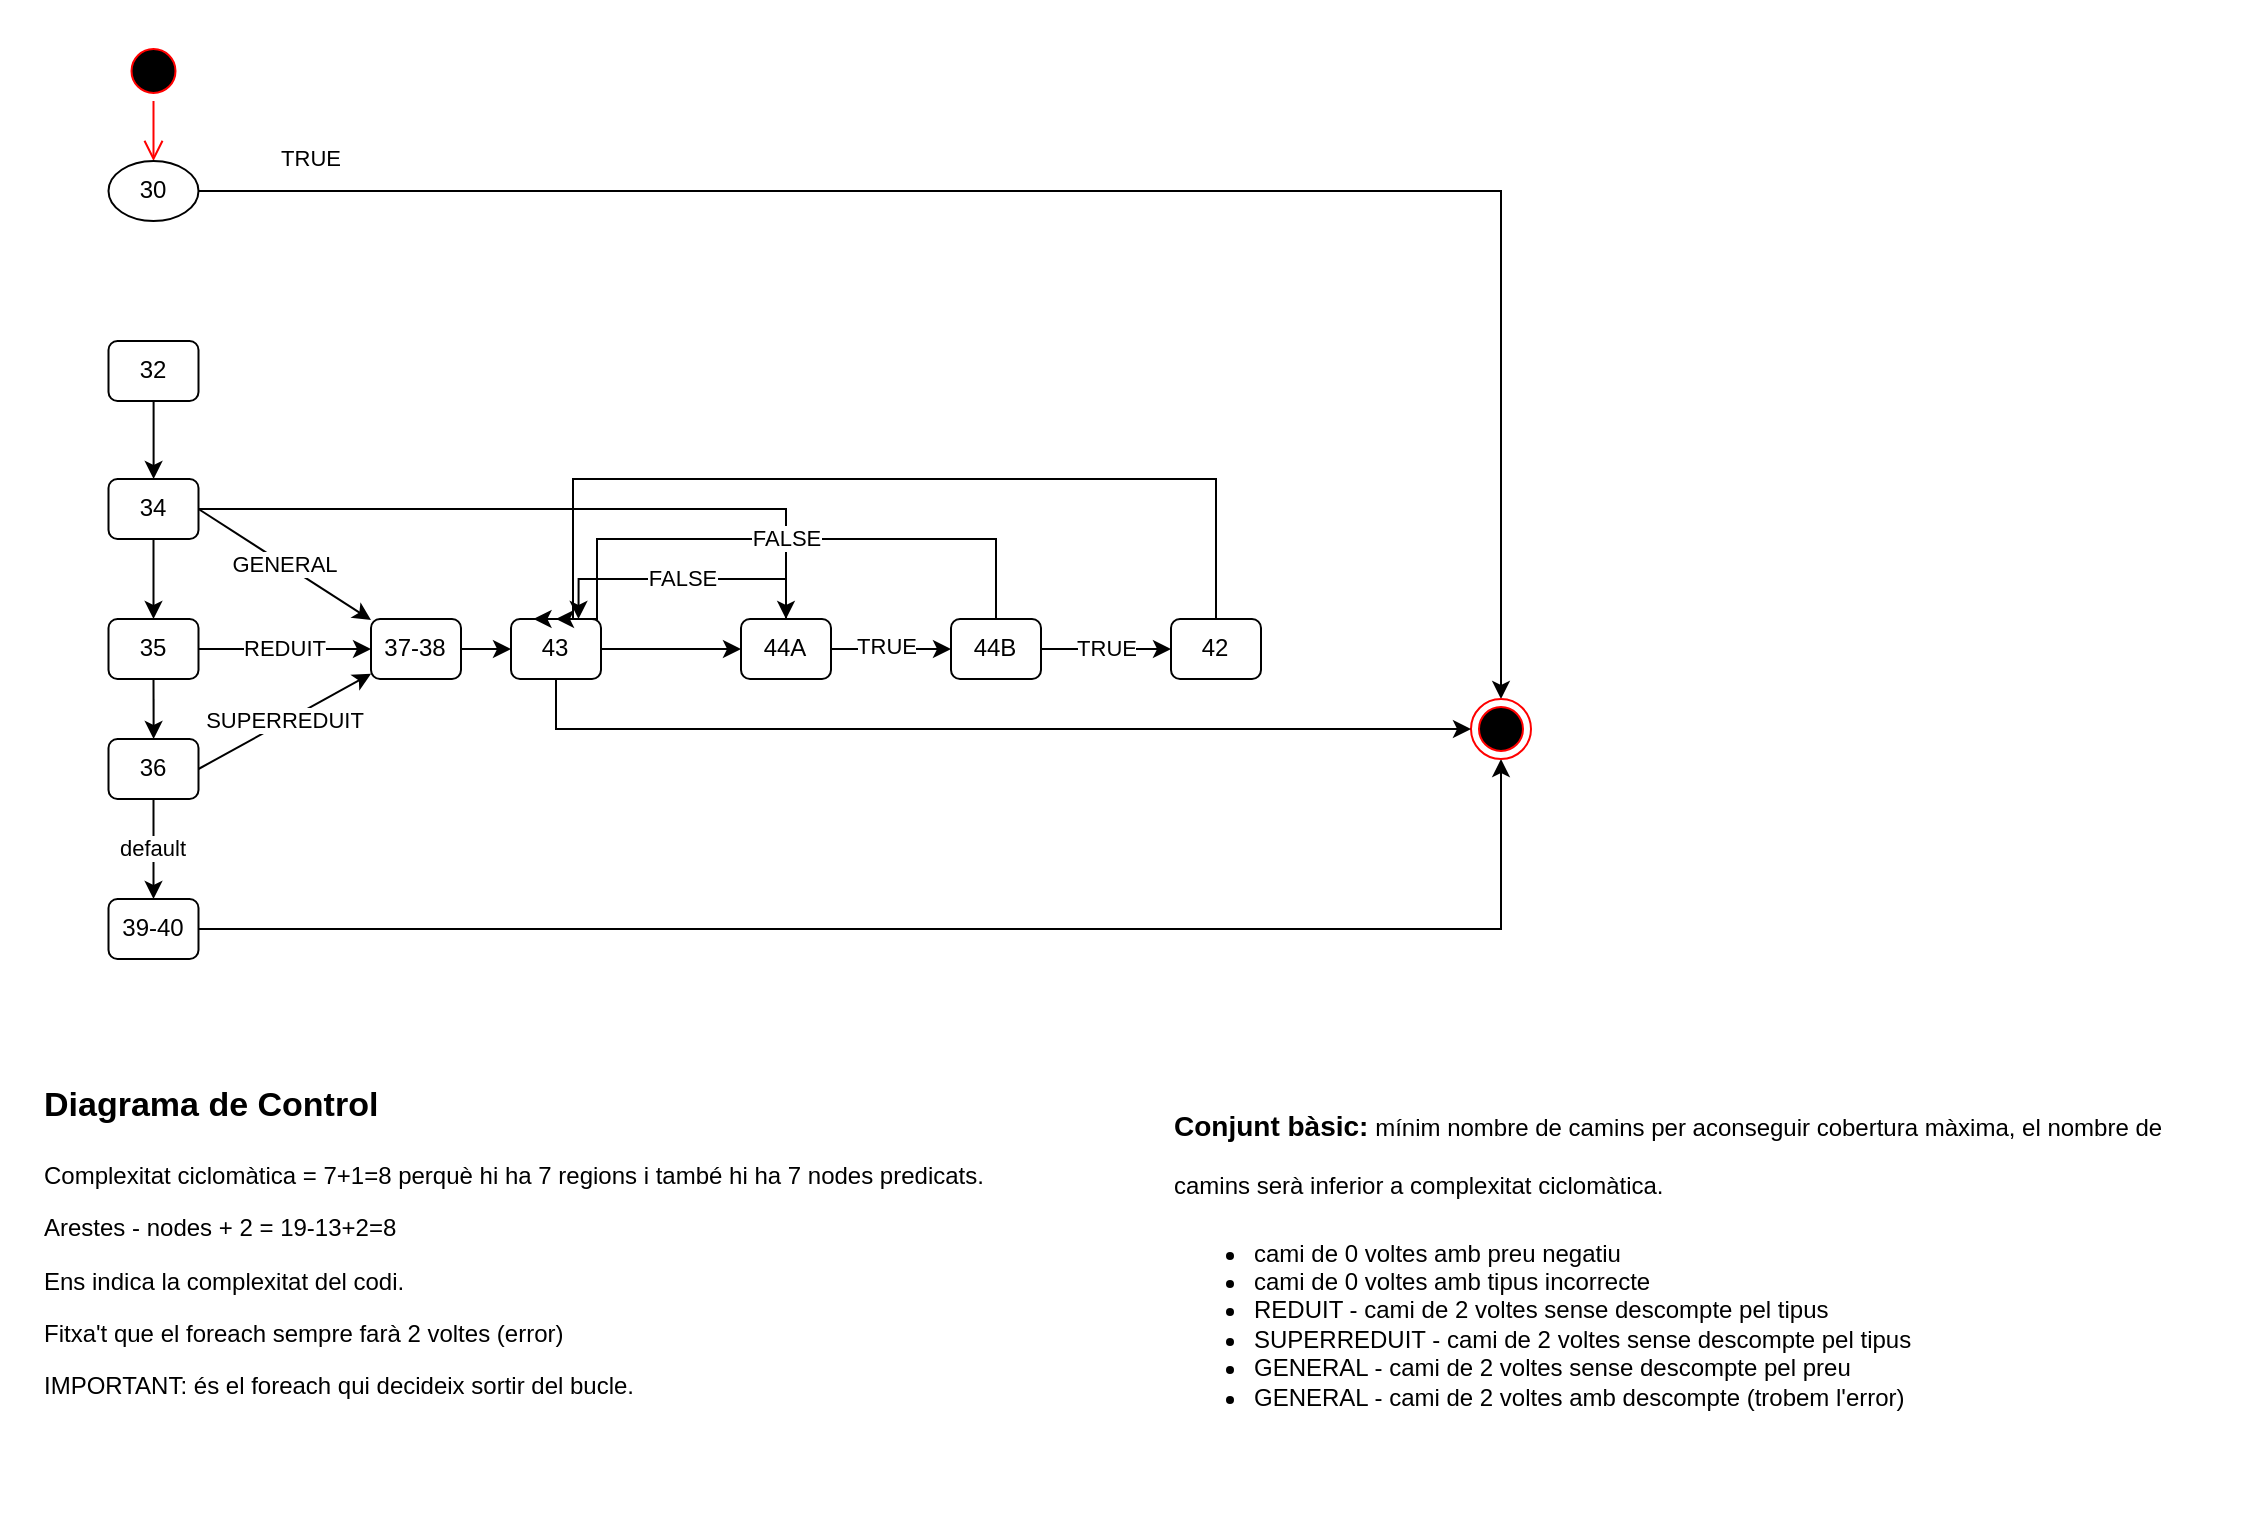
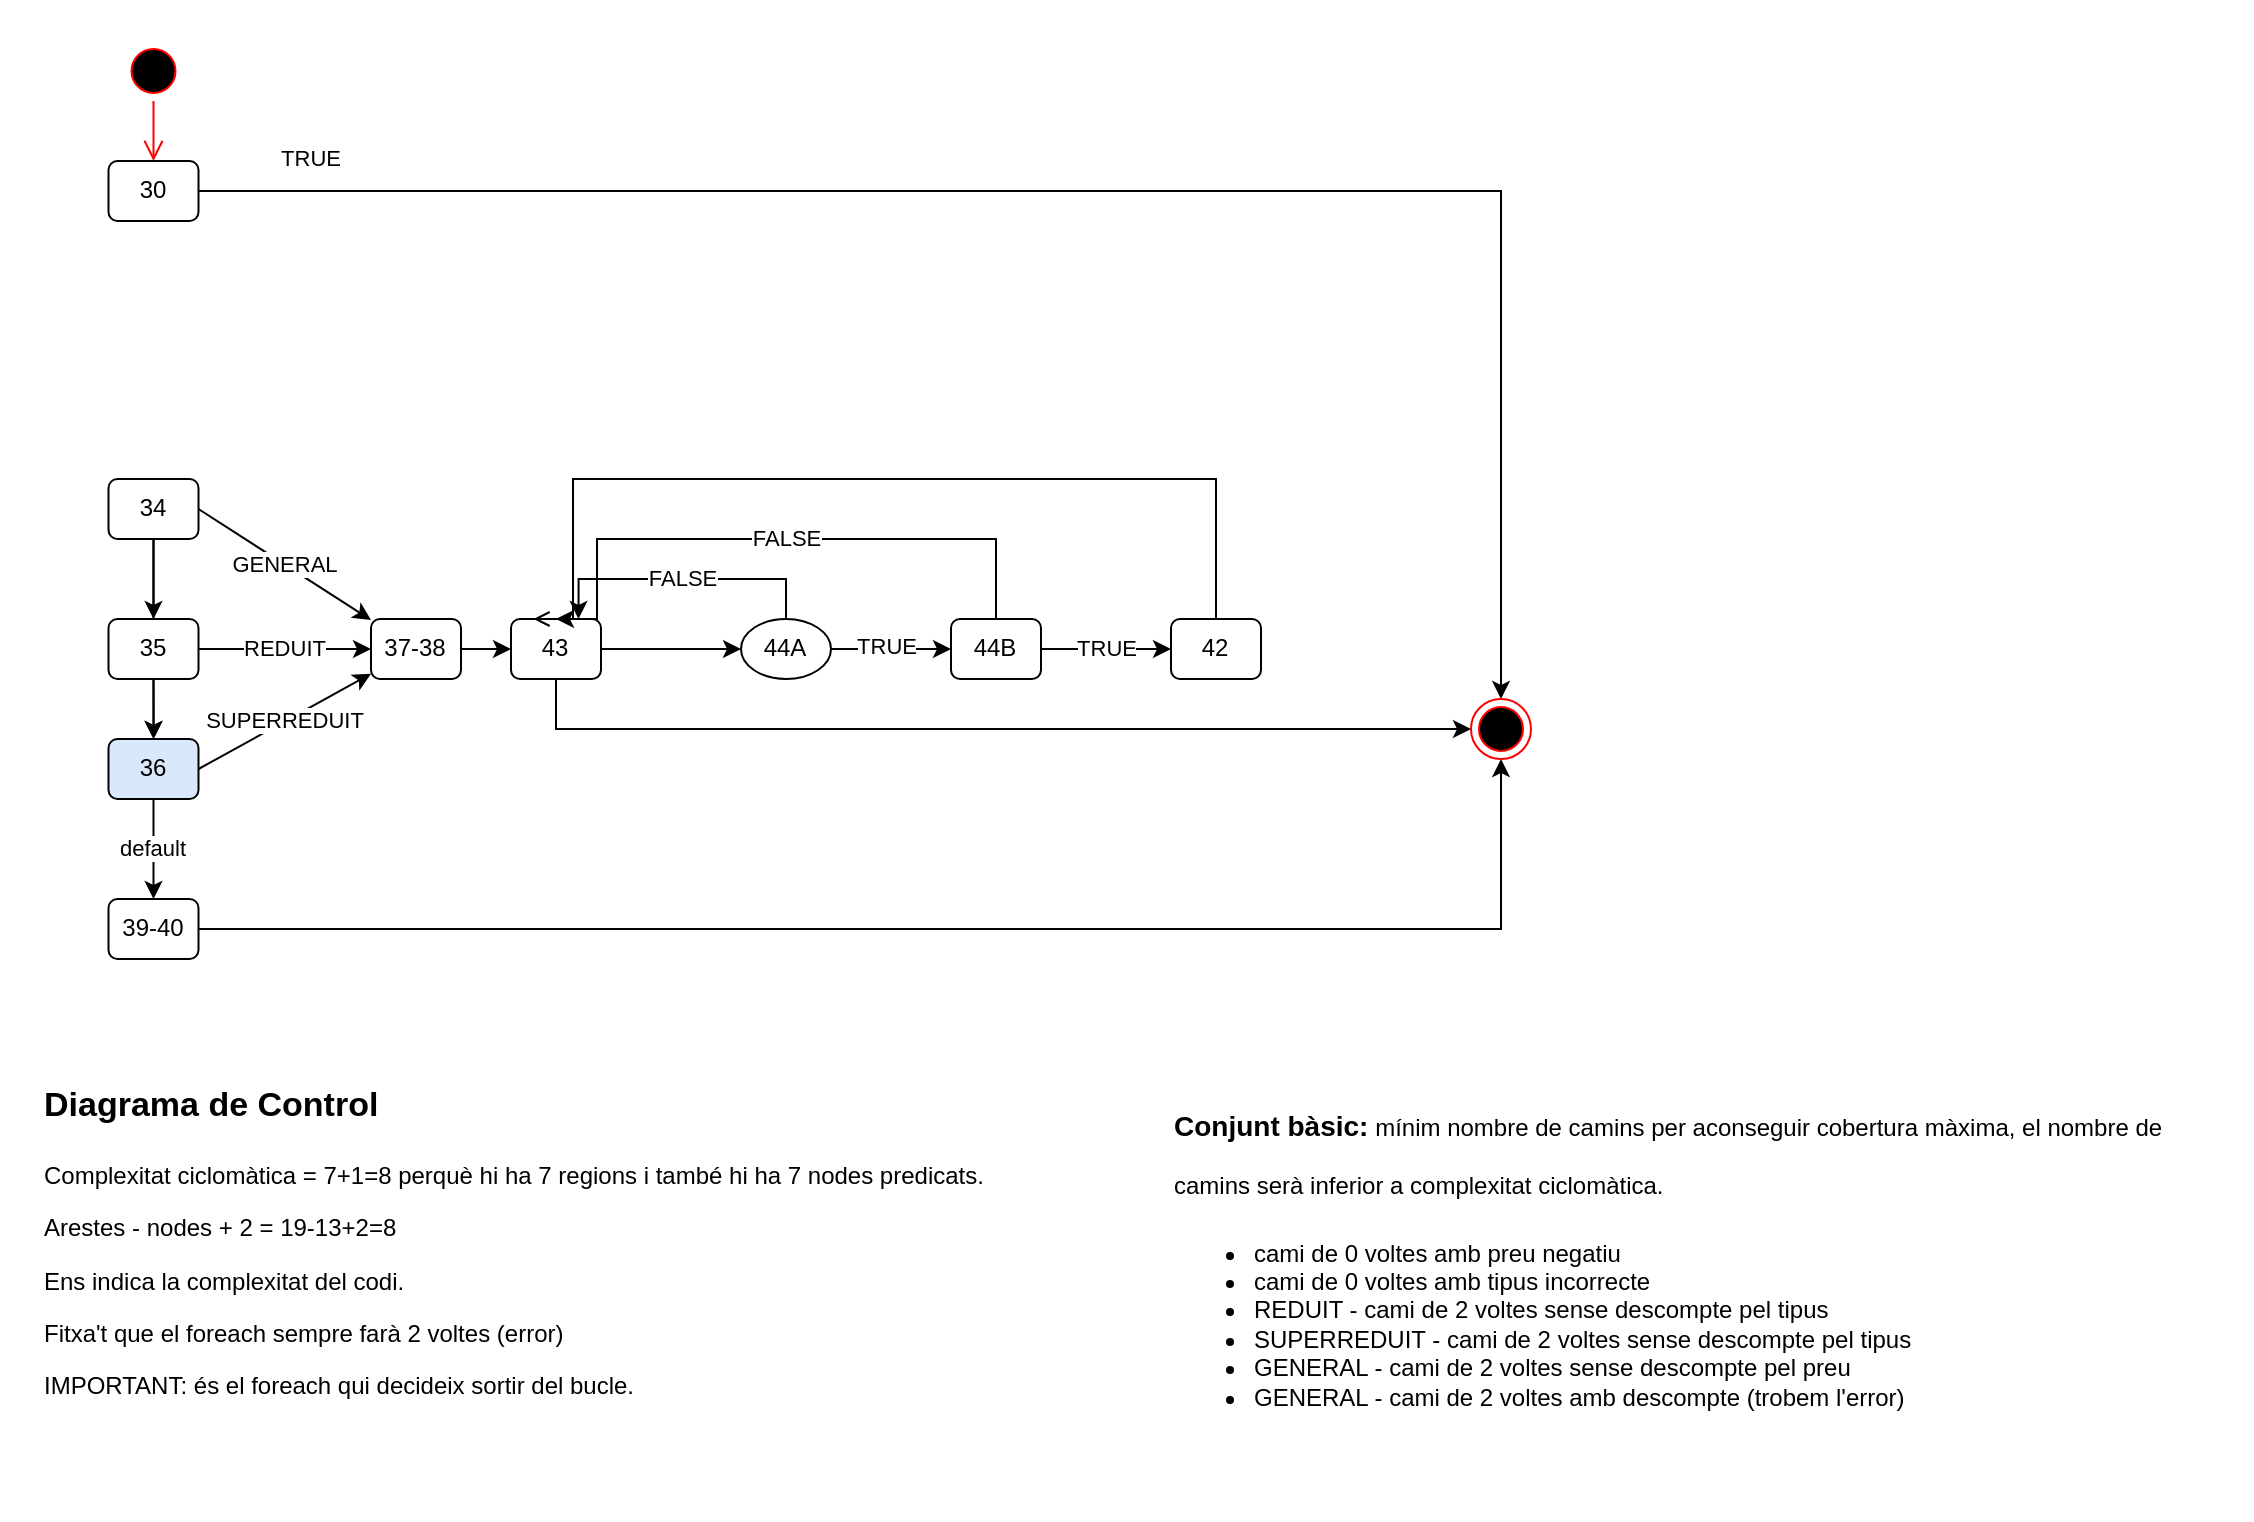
(154, 191) -> (154, 191)
(154, 371) -> none
(154, 435) -> none
(501, 509) -> (154, 617)
(548, 619) -> (545, 619)
(786, 649) -> (786, 649)
(154, 769) -> (154, 769)
